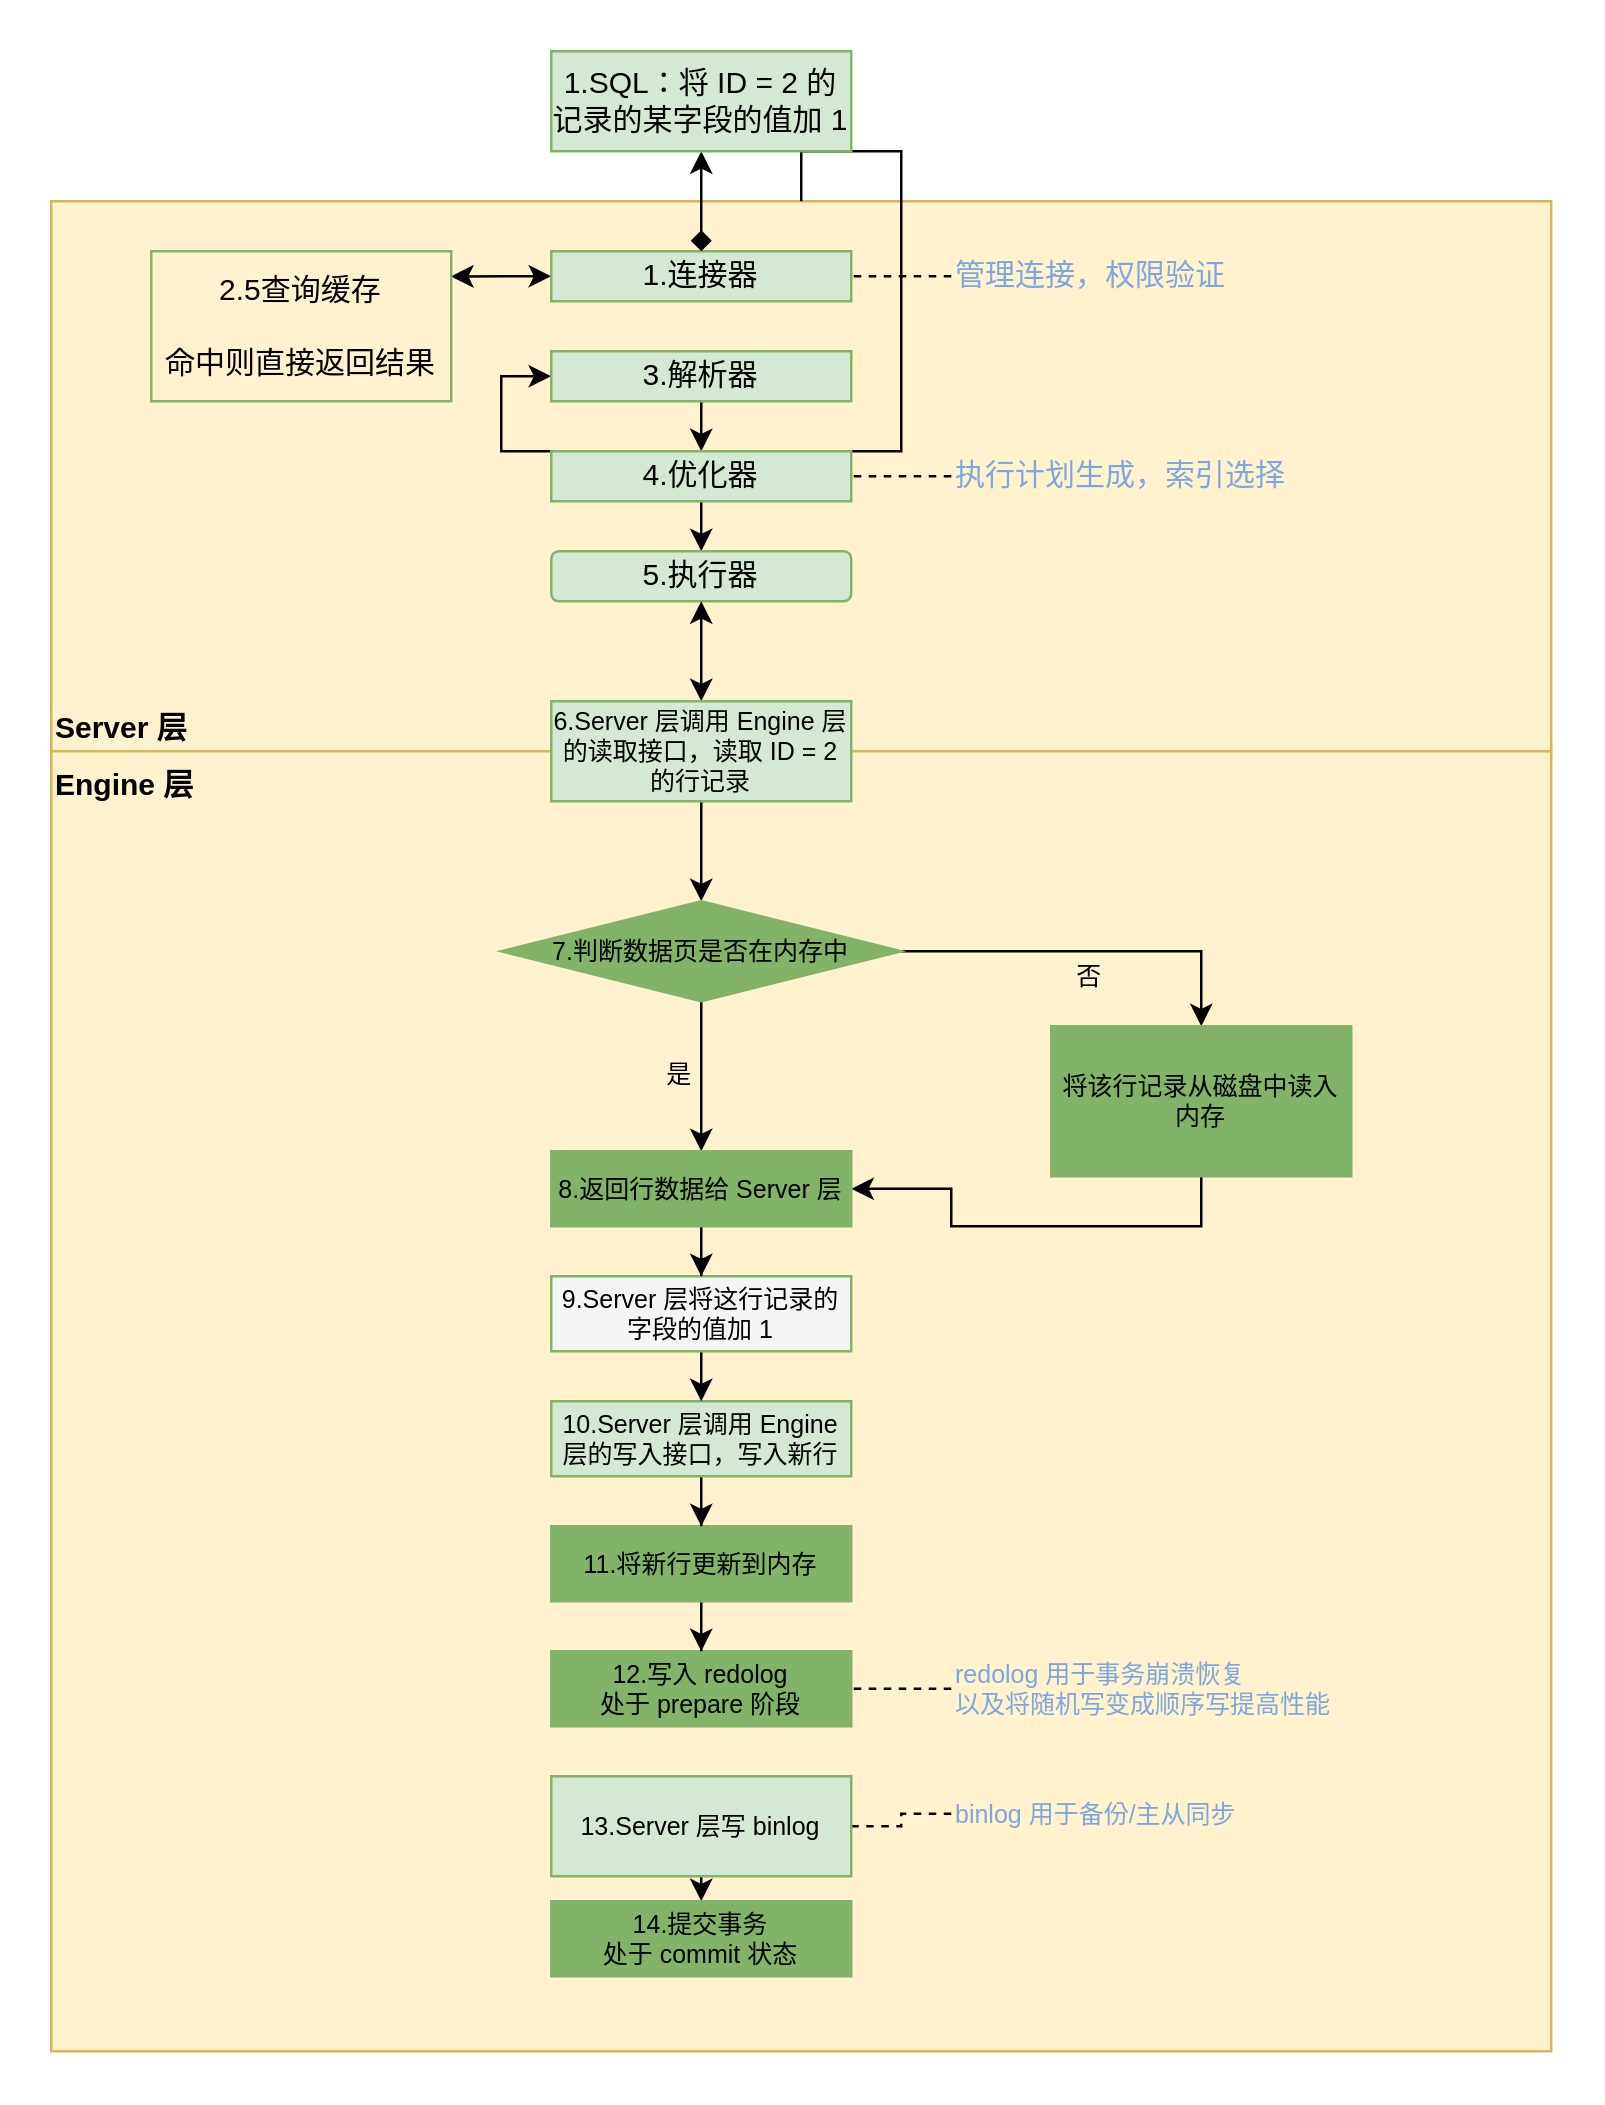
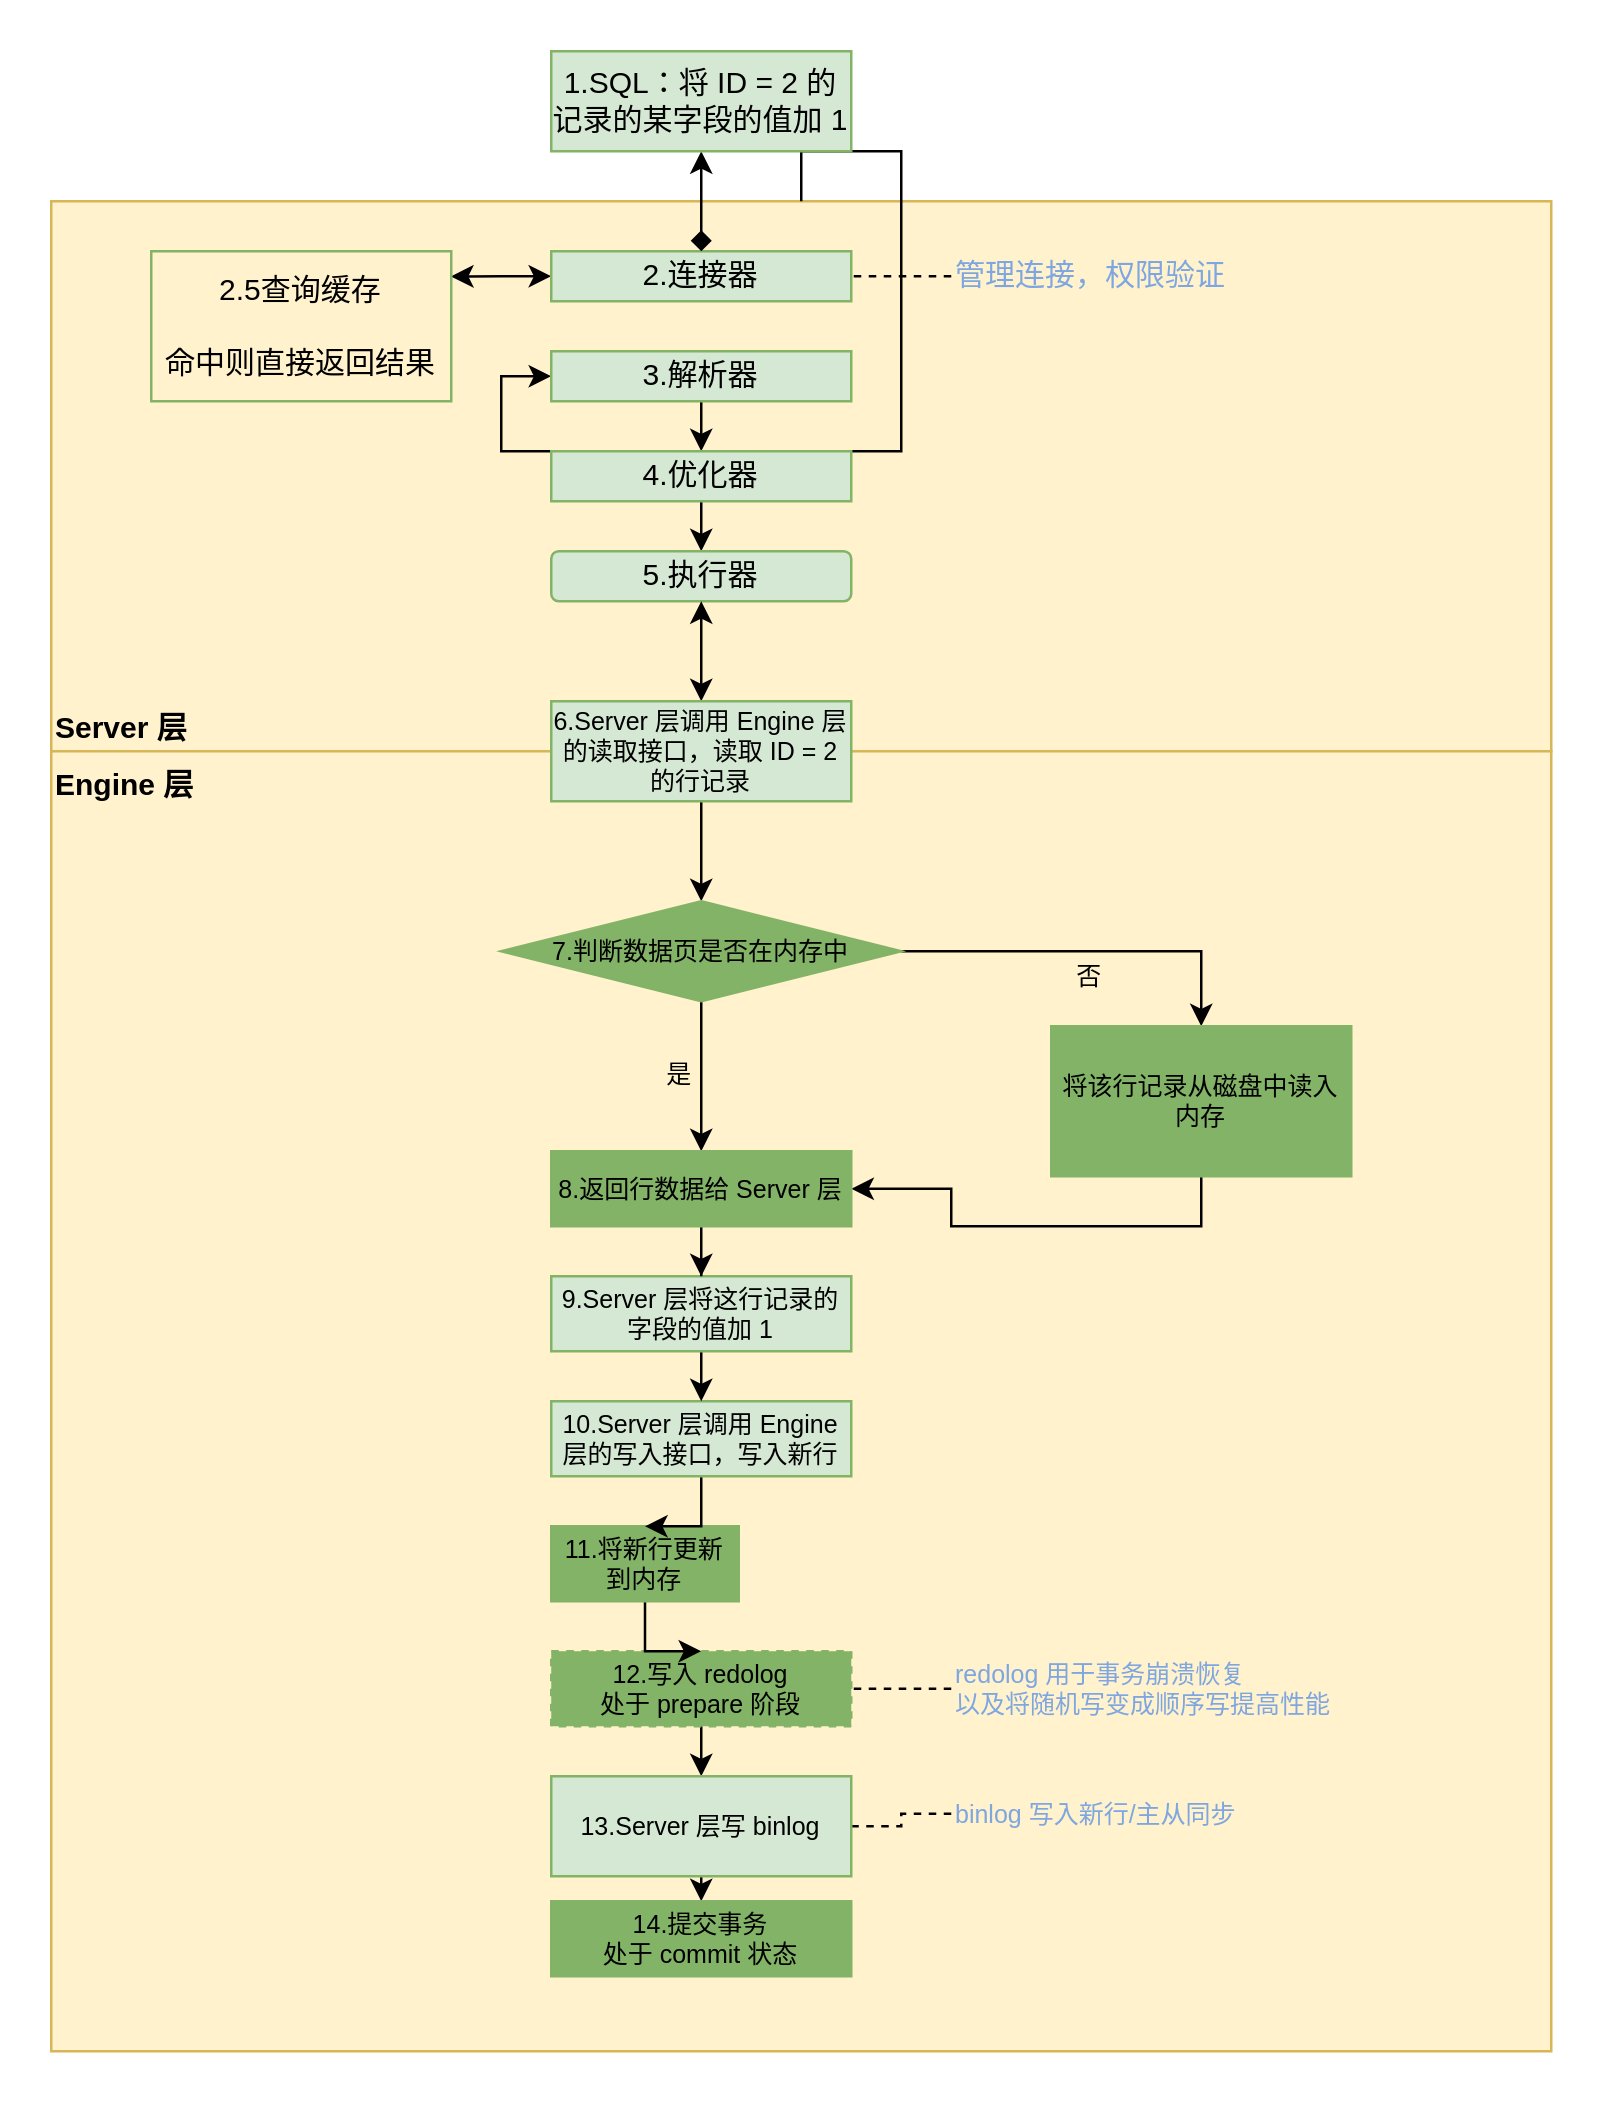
(701, 276) -> (701, 276)
(902, 476) -> none
(1139, 476) -> none
(701, 1314) -> (701, 1314)
(701, 1564) -> (645, 1564)
(701, 1689) -> (701, 1689)
none -> (701, 1743)
(1103, 1814) -> (1103, 1814)
